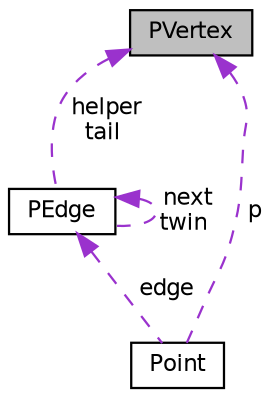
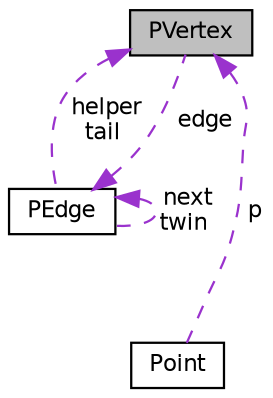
(127, 297) -> (157, 121)
